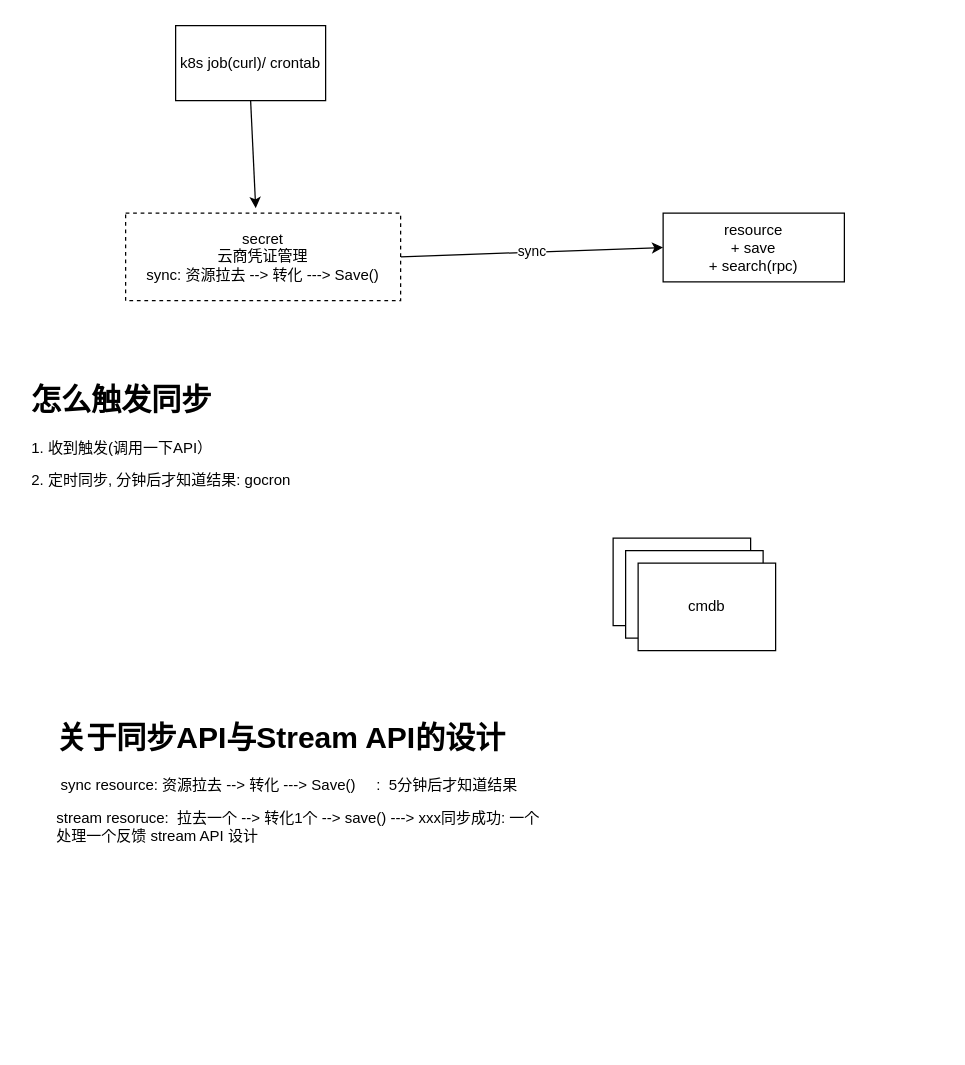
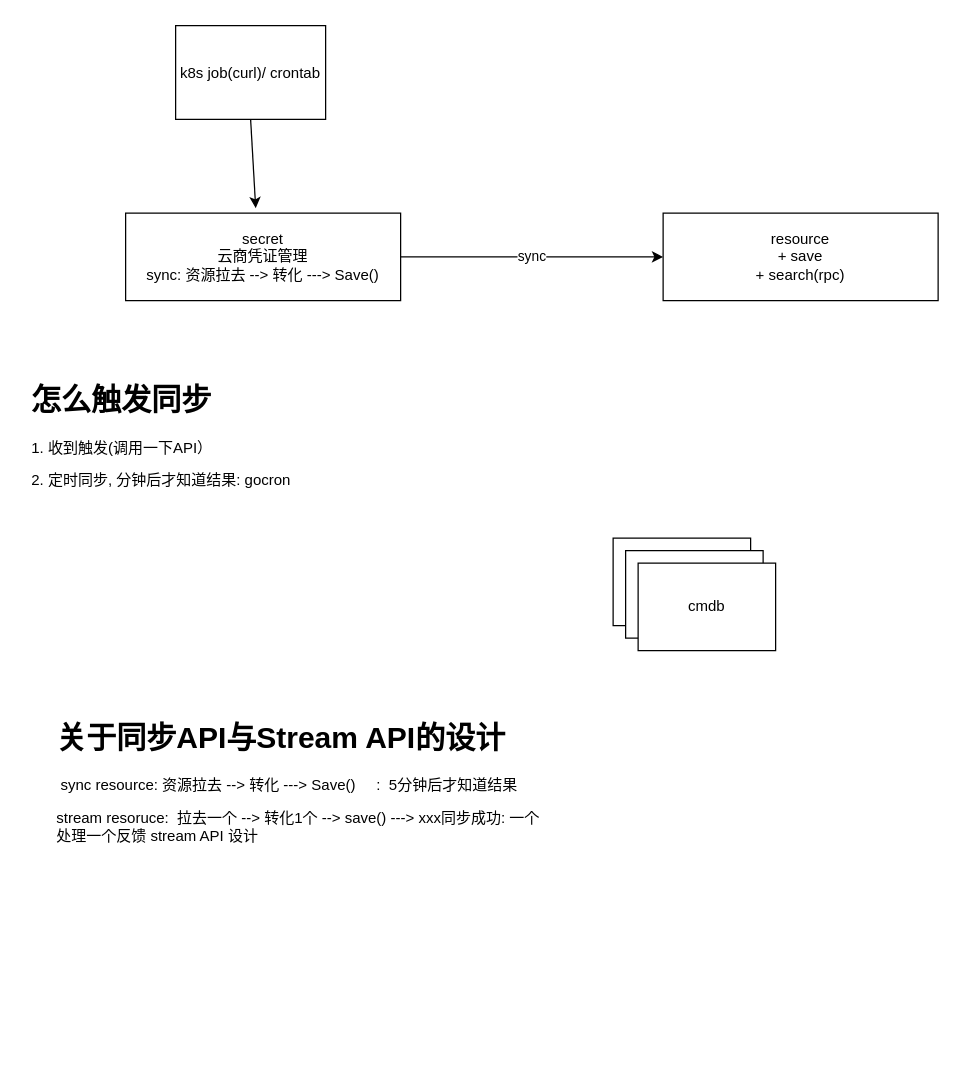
(251, 63) -> (251, 73)
(754, 248) -> (801, 257)
(263, 257) -> (263, 257)
